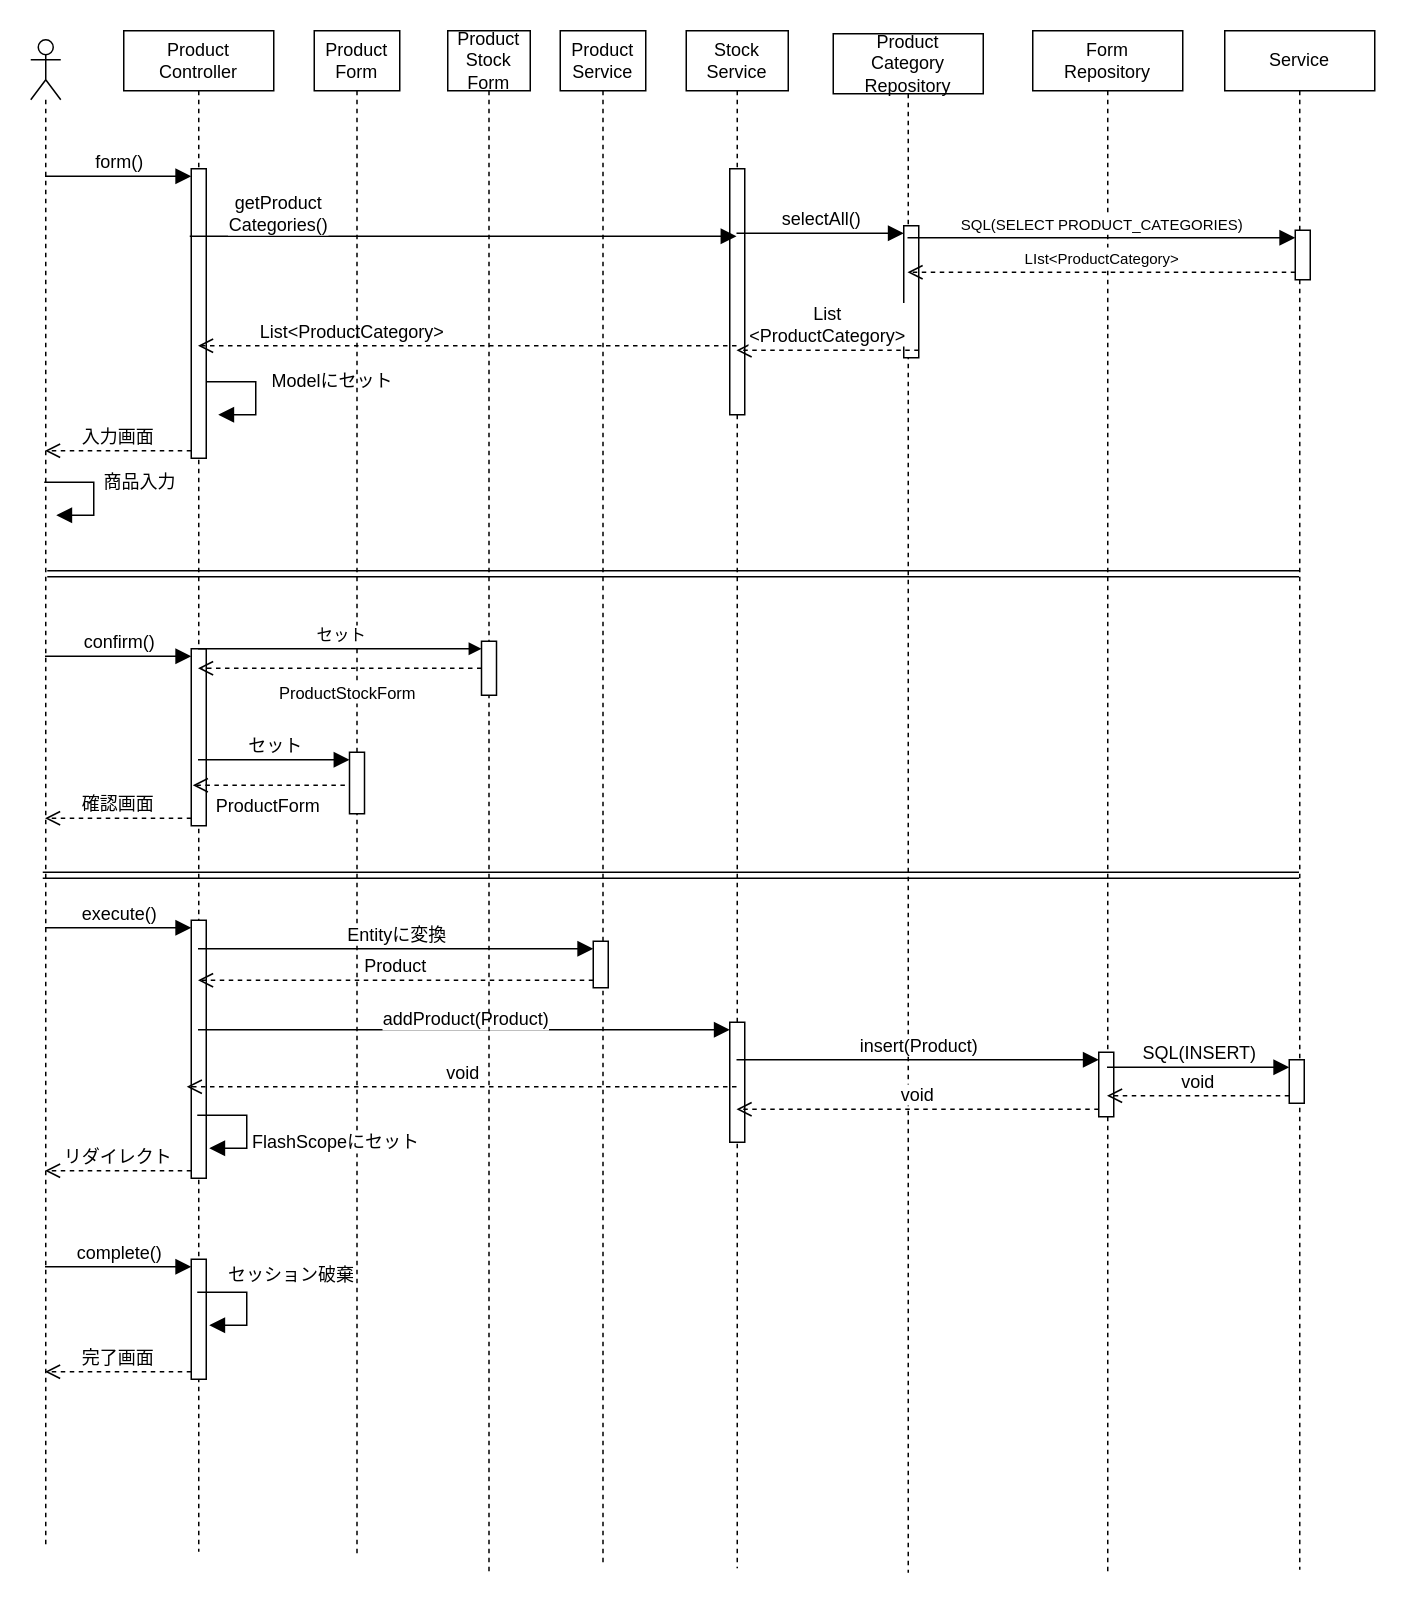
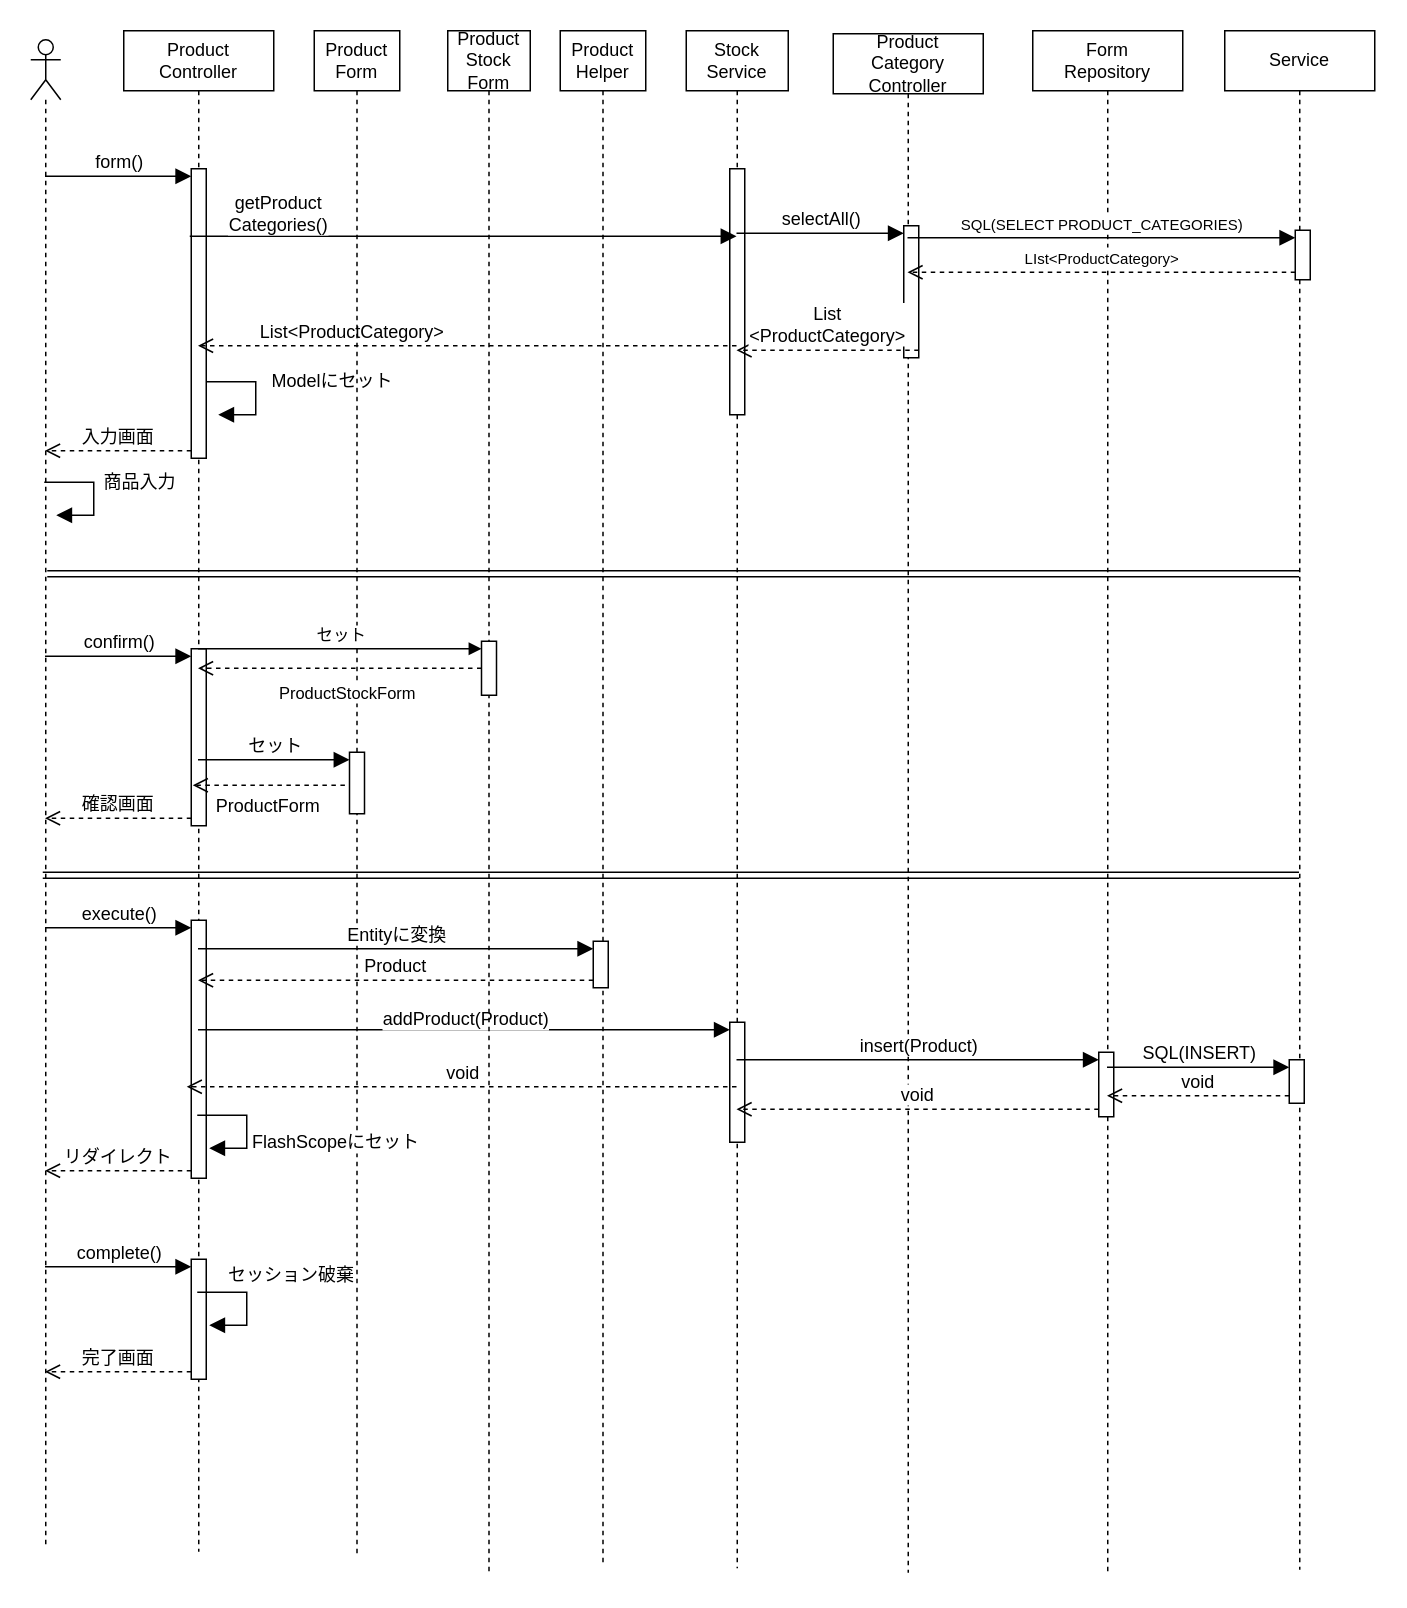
(603, 61) -> (603, 61)
(908, 64) -> (908, 64)
